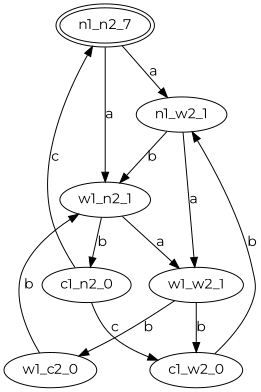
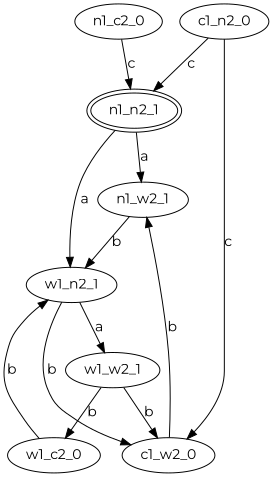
none -> (119, 22)
(105, 25) -> (134, 111)
(188, 195) -> none
(97, 237) -> (48, 390)
